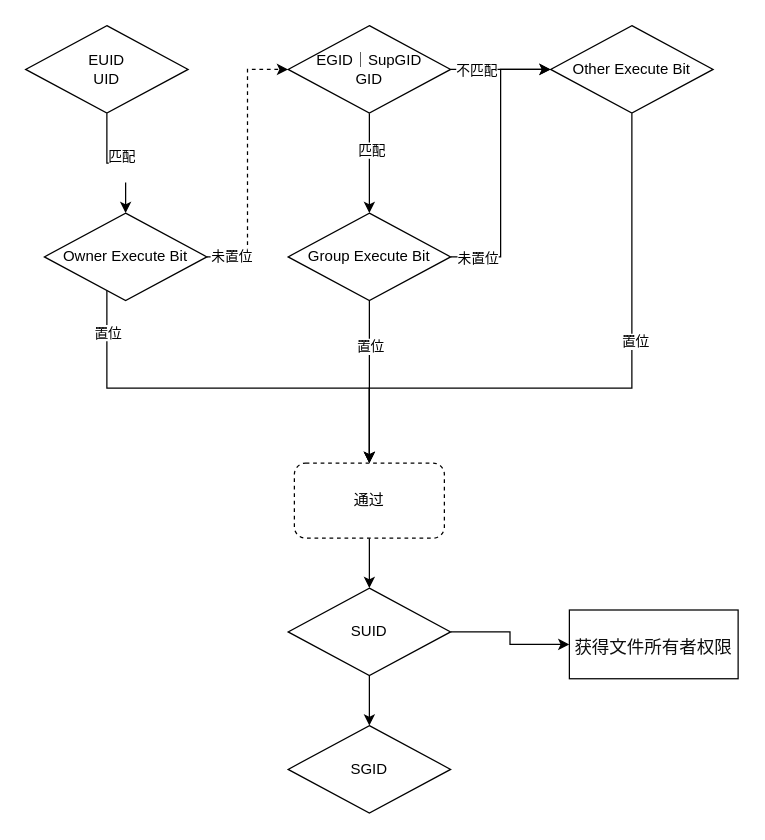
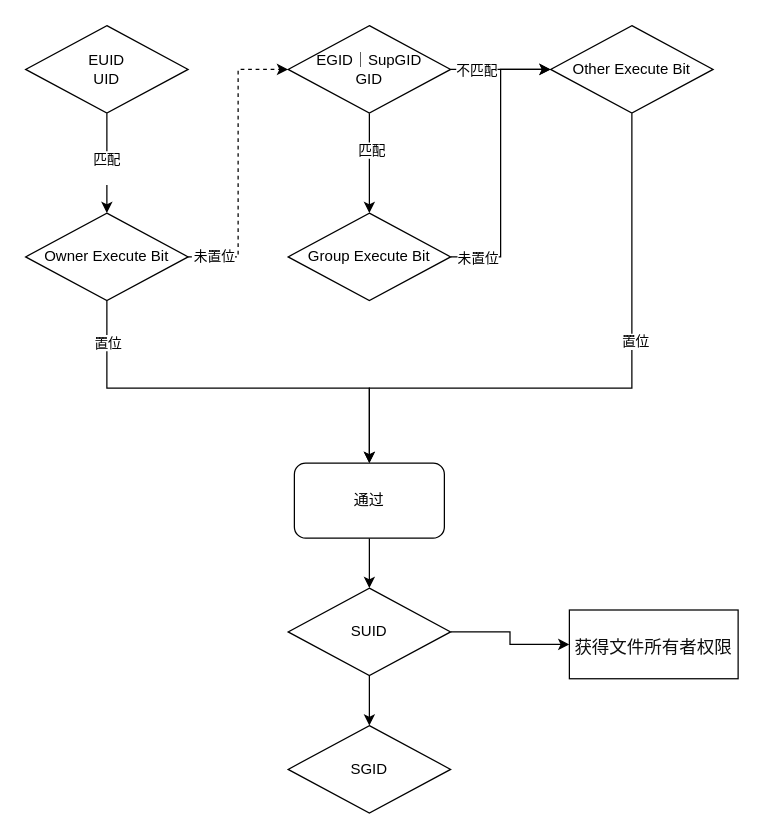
(126, 257) -> (107, 257)
(369, 343) -> none
(369, 501) -> (369, 501)
